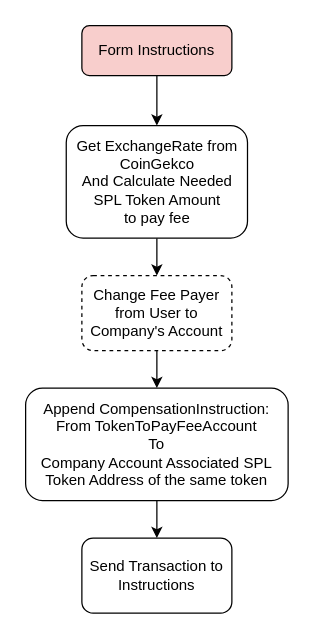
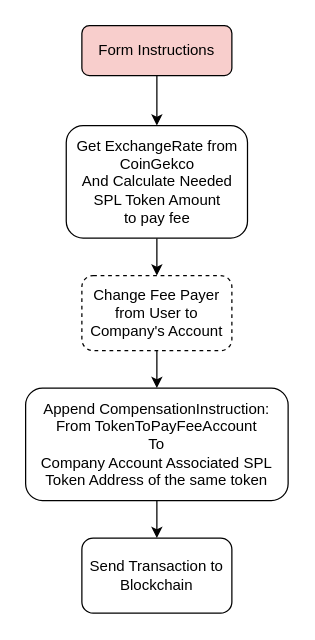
(157, 576) -> (157, 576)
